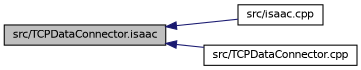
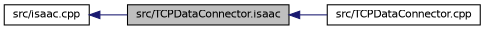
(207, 22) -> (114, 15)
